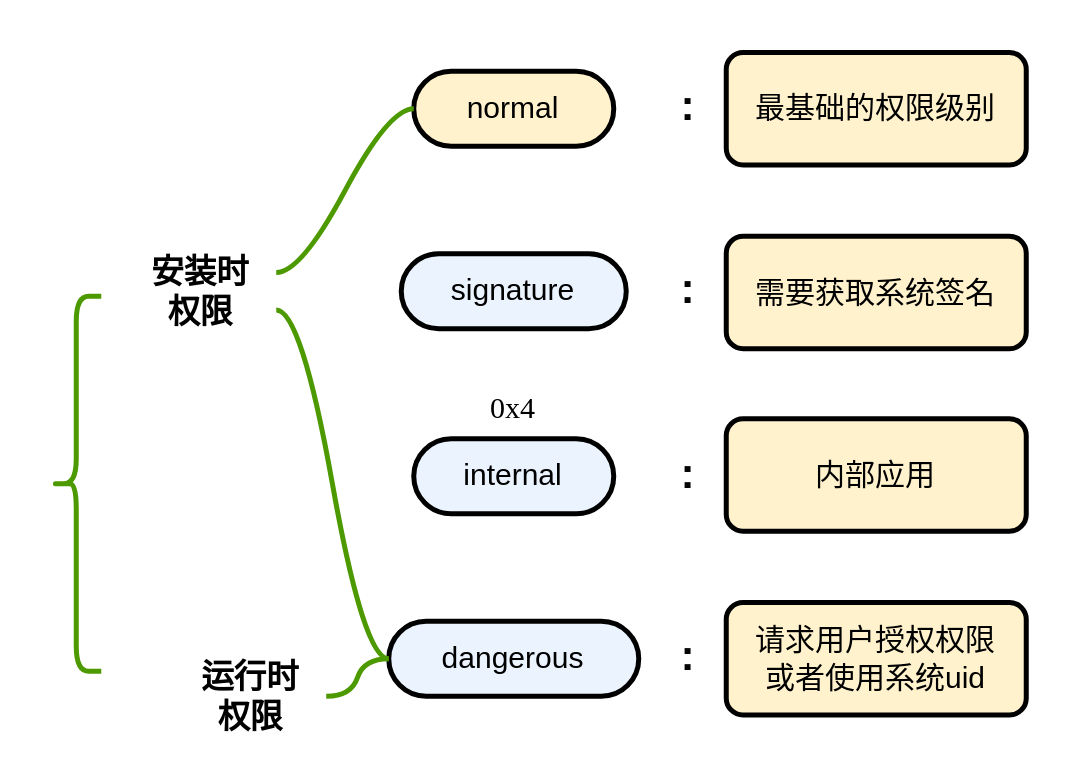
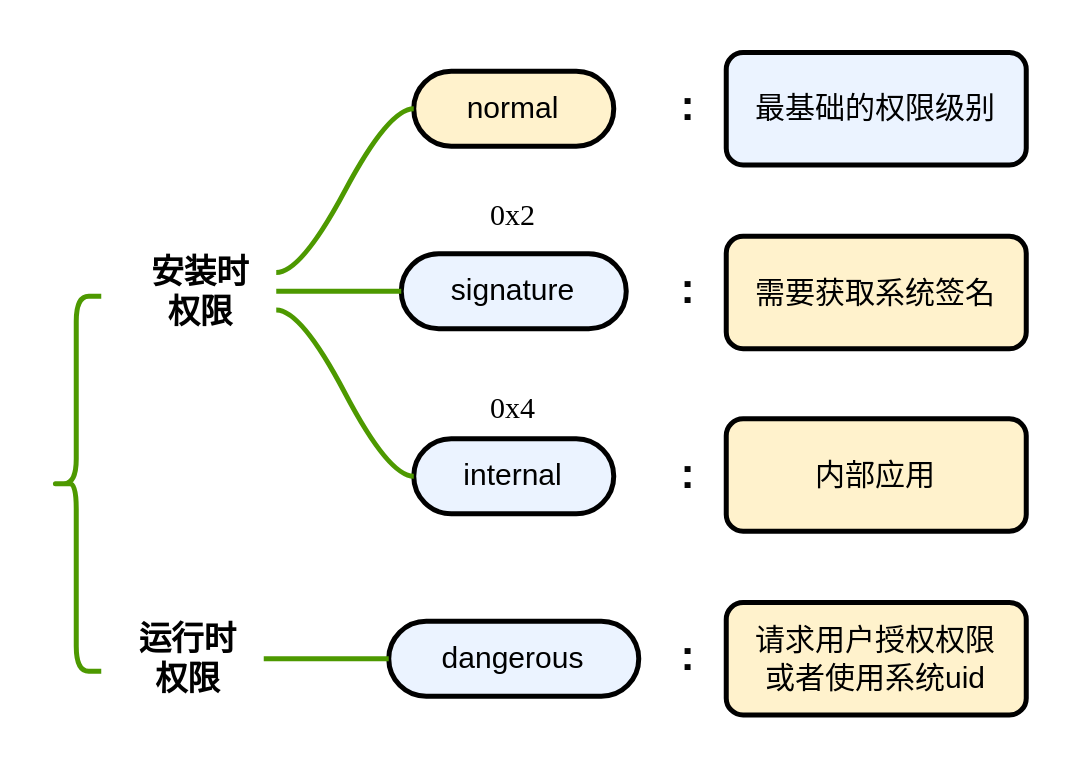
(876, 109) -> (876, 109)
none -> (514, 216)
none -> (339, 291)
(332, 480) -> (346, 394)
(251, 696) -> (189, 659)
